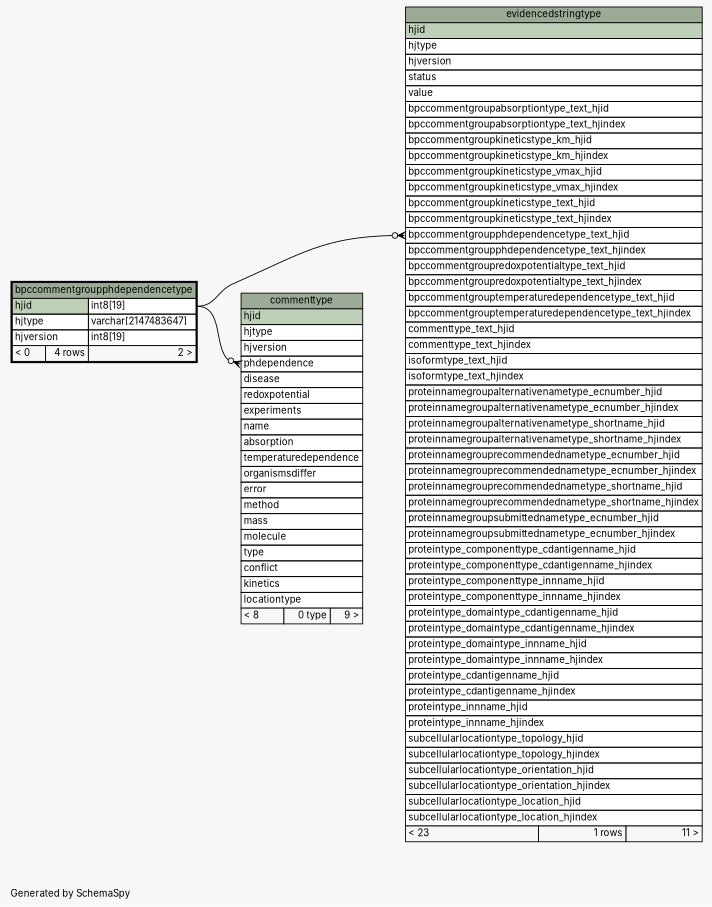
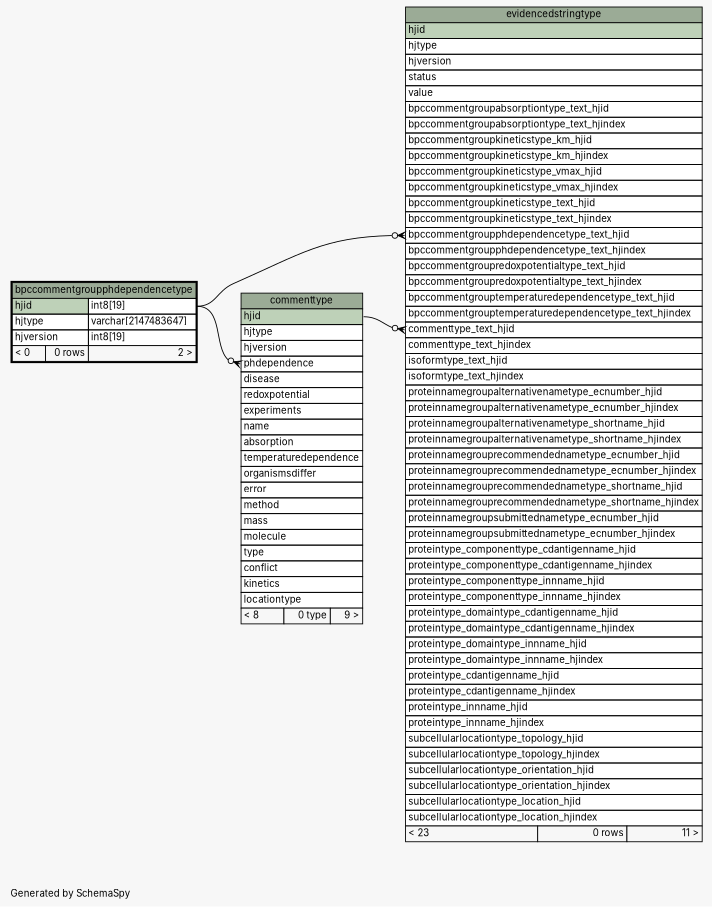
none -> (379, 320)
(70, 353) -> (70, 353)
(609, 833) -> (609, 833)
